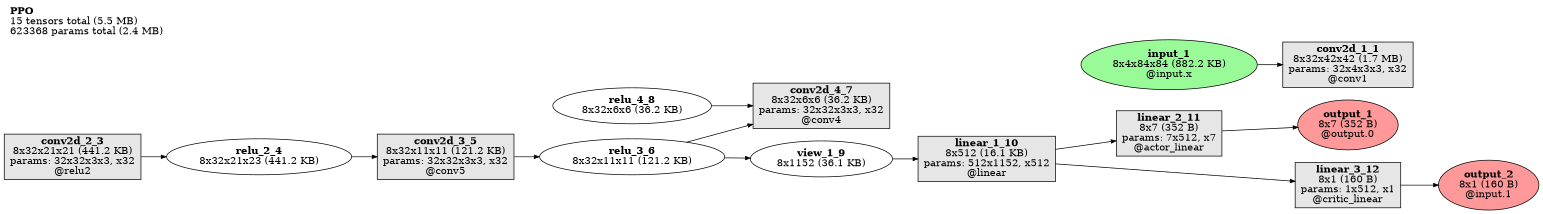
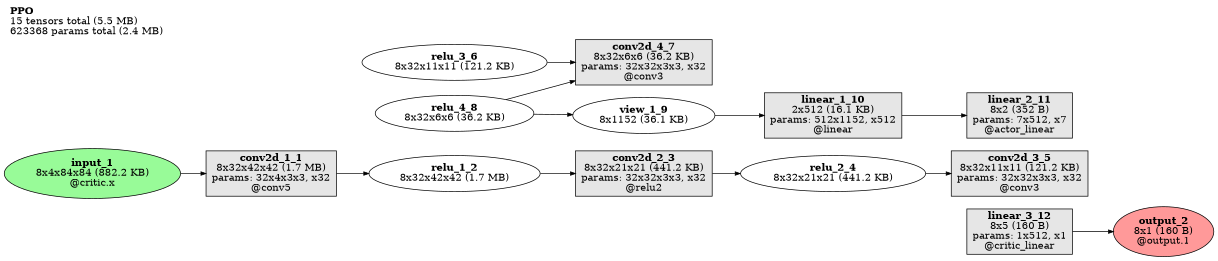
(1169, 74) -> (92, 183)
(1348, 79) -> (271, 188)
(821, 120) -> (644, 77)
(1348, 125) -> none
(1169, 128) -> (1020, 110)
(987, 153) -> (833, 110)
(524, 157) -> none
(735, 158) -> (551, 114)
(259, 161) -> (833, 178)
(446, 171) -> (1020, 188)
(1173, 172) -> none
none -> (455, 174)
(1348, 179) -> (1020, 226)
(1489, 194) -> (1164, 241)
